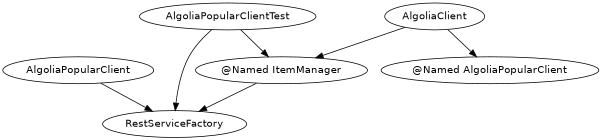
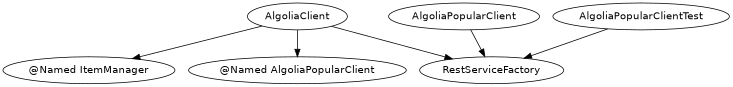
(252, 41) -> none
(231, 96) -> (388, 42)
